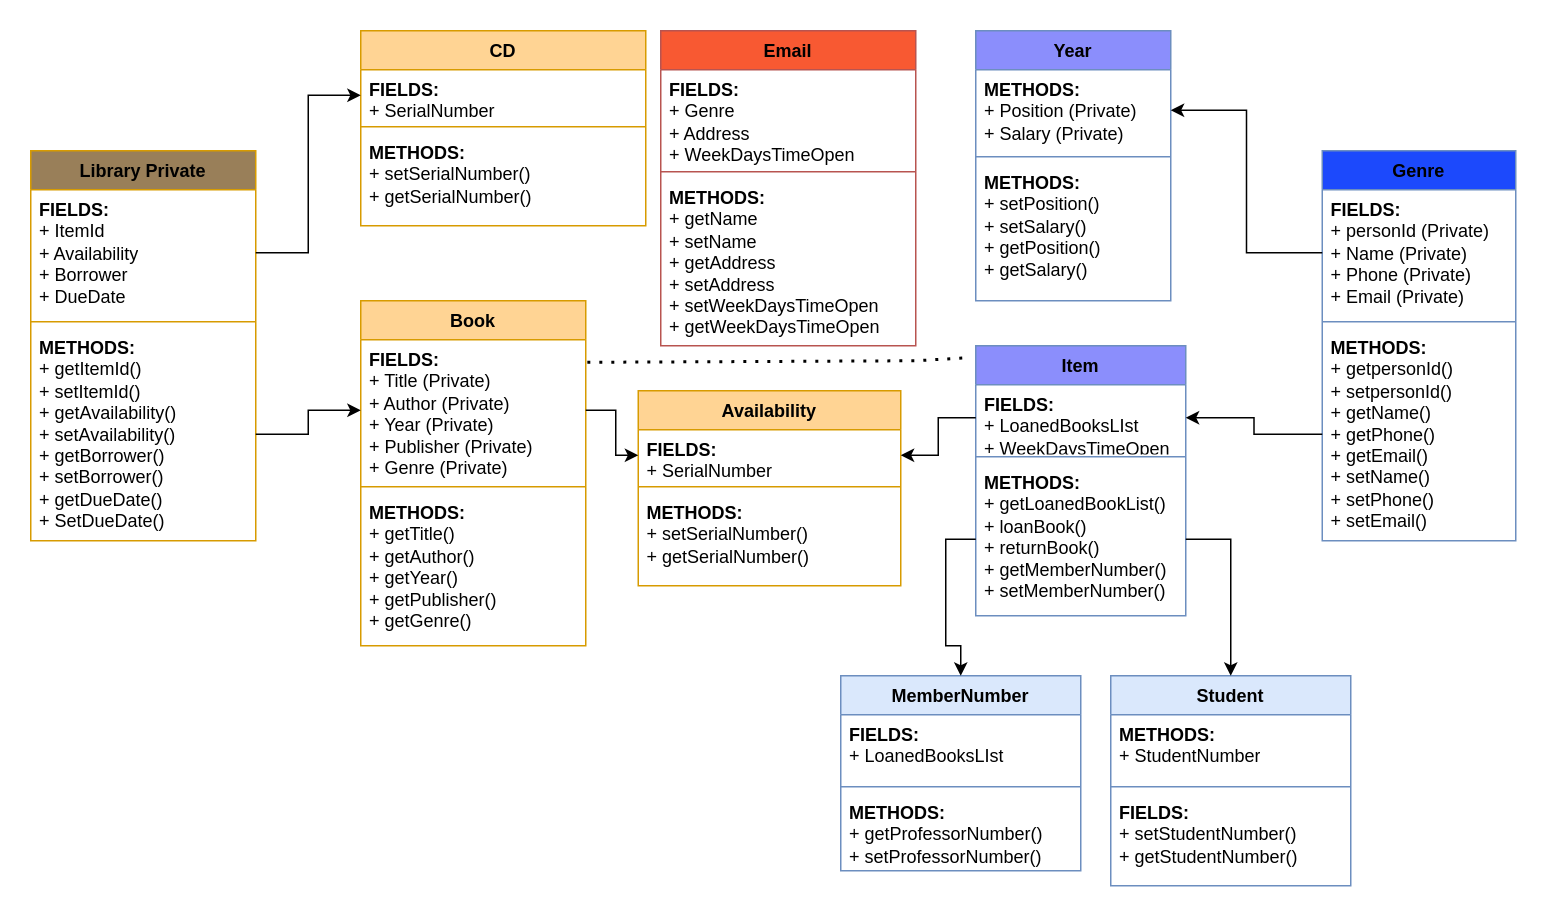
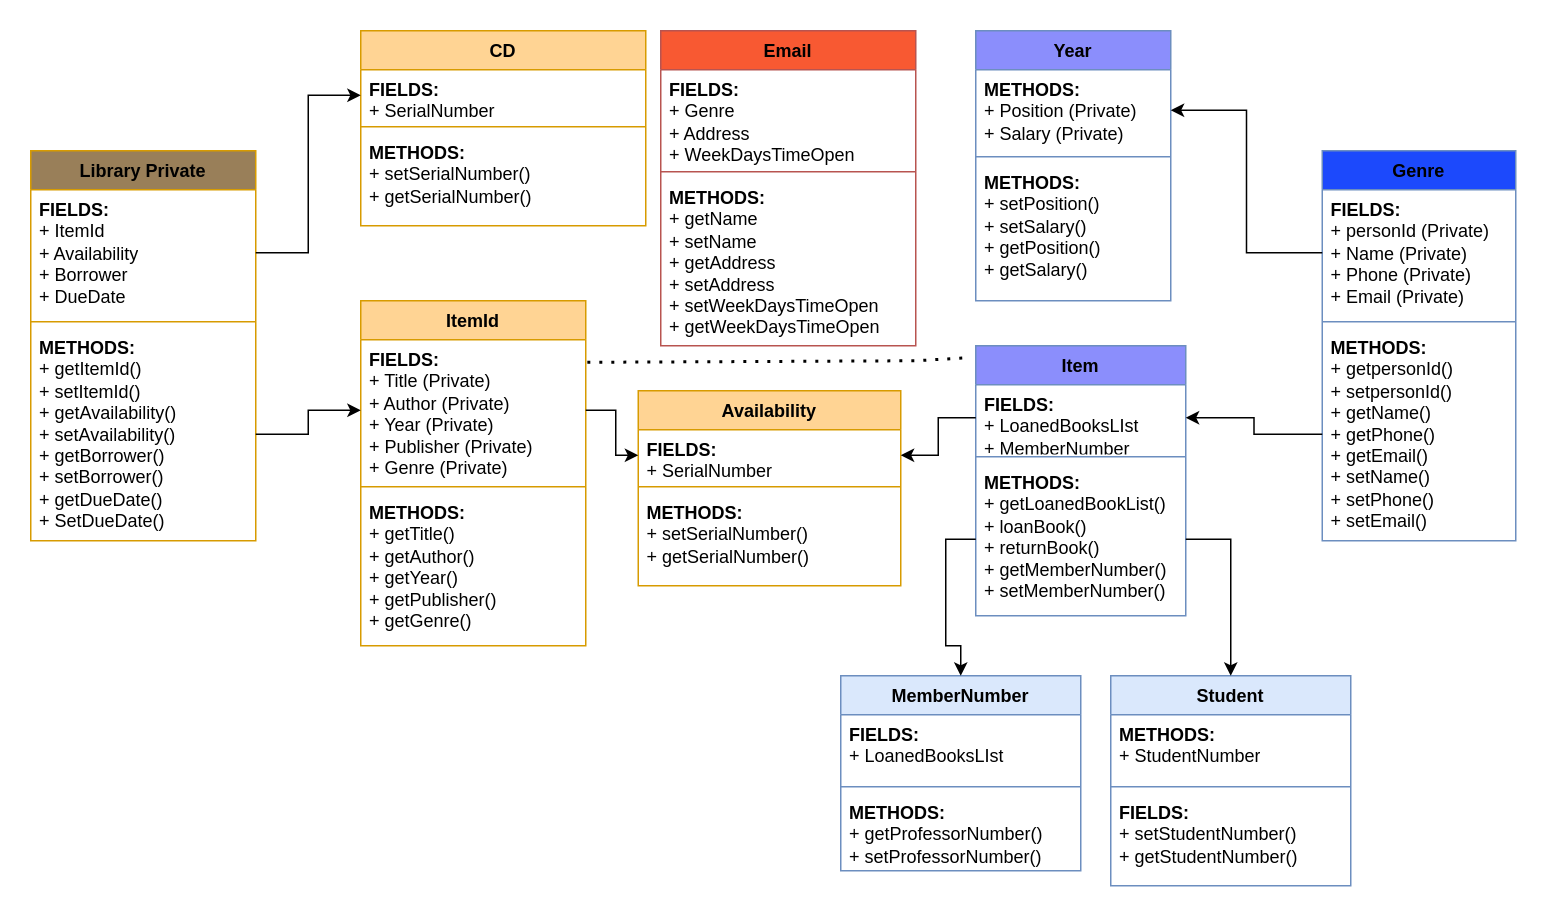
(473, 322) -> (473, 322)
(1071, 428) -> (1068, 428)
